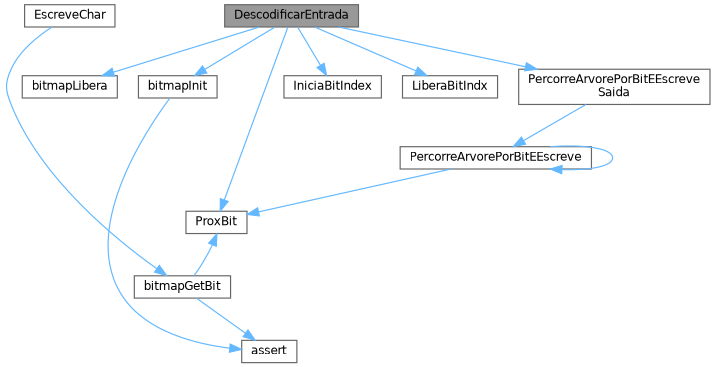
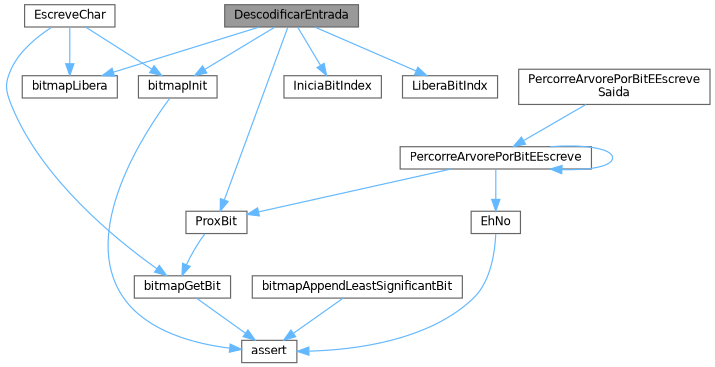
none -> (70, 45)
(432, 47) -> none
none -> (119, 48)
none -> (496, 222)
(204, 261) -> (195, 249)
none -> (357, 287)
